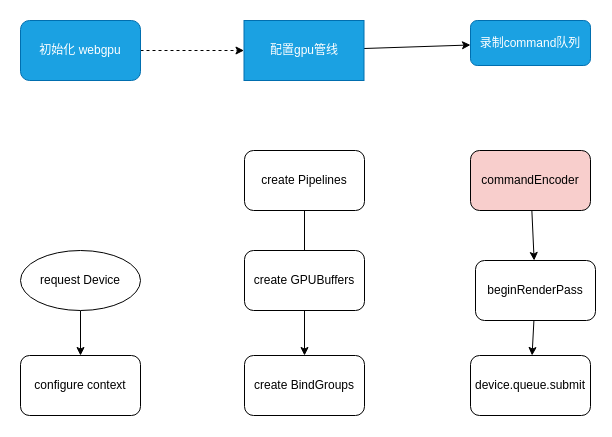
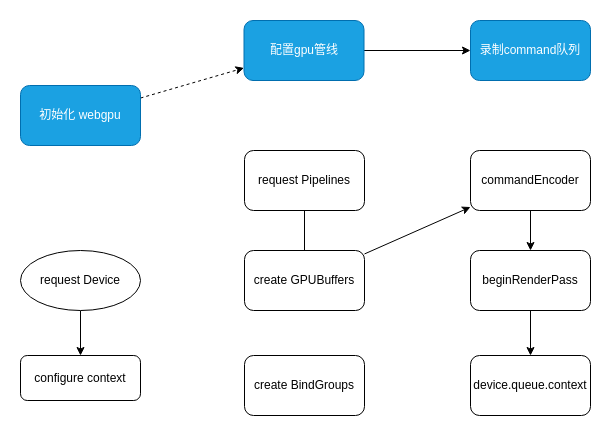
(531, 43) -> (531, 51)
(81, 51) -> (81, 116)
(304, 51) -> (304, 51)
(305, 181) -> (305, 181)
(531, 181) -> (531, 181)
(536, 291) -> (531, 281)
(305, 330) -> (414, 232)
(81, 386) -> (81, 378)
(531, 386) -> (531, 386)
